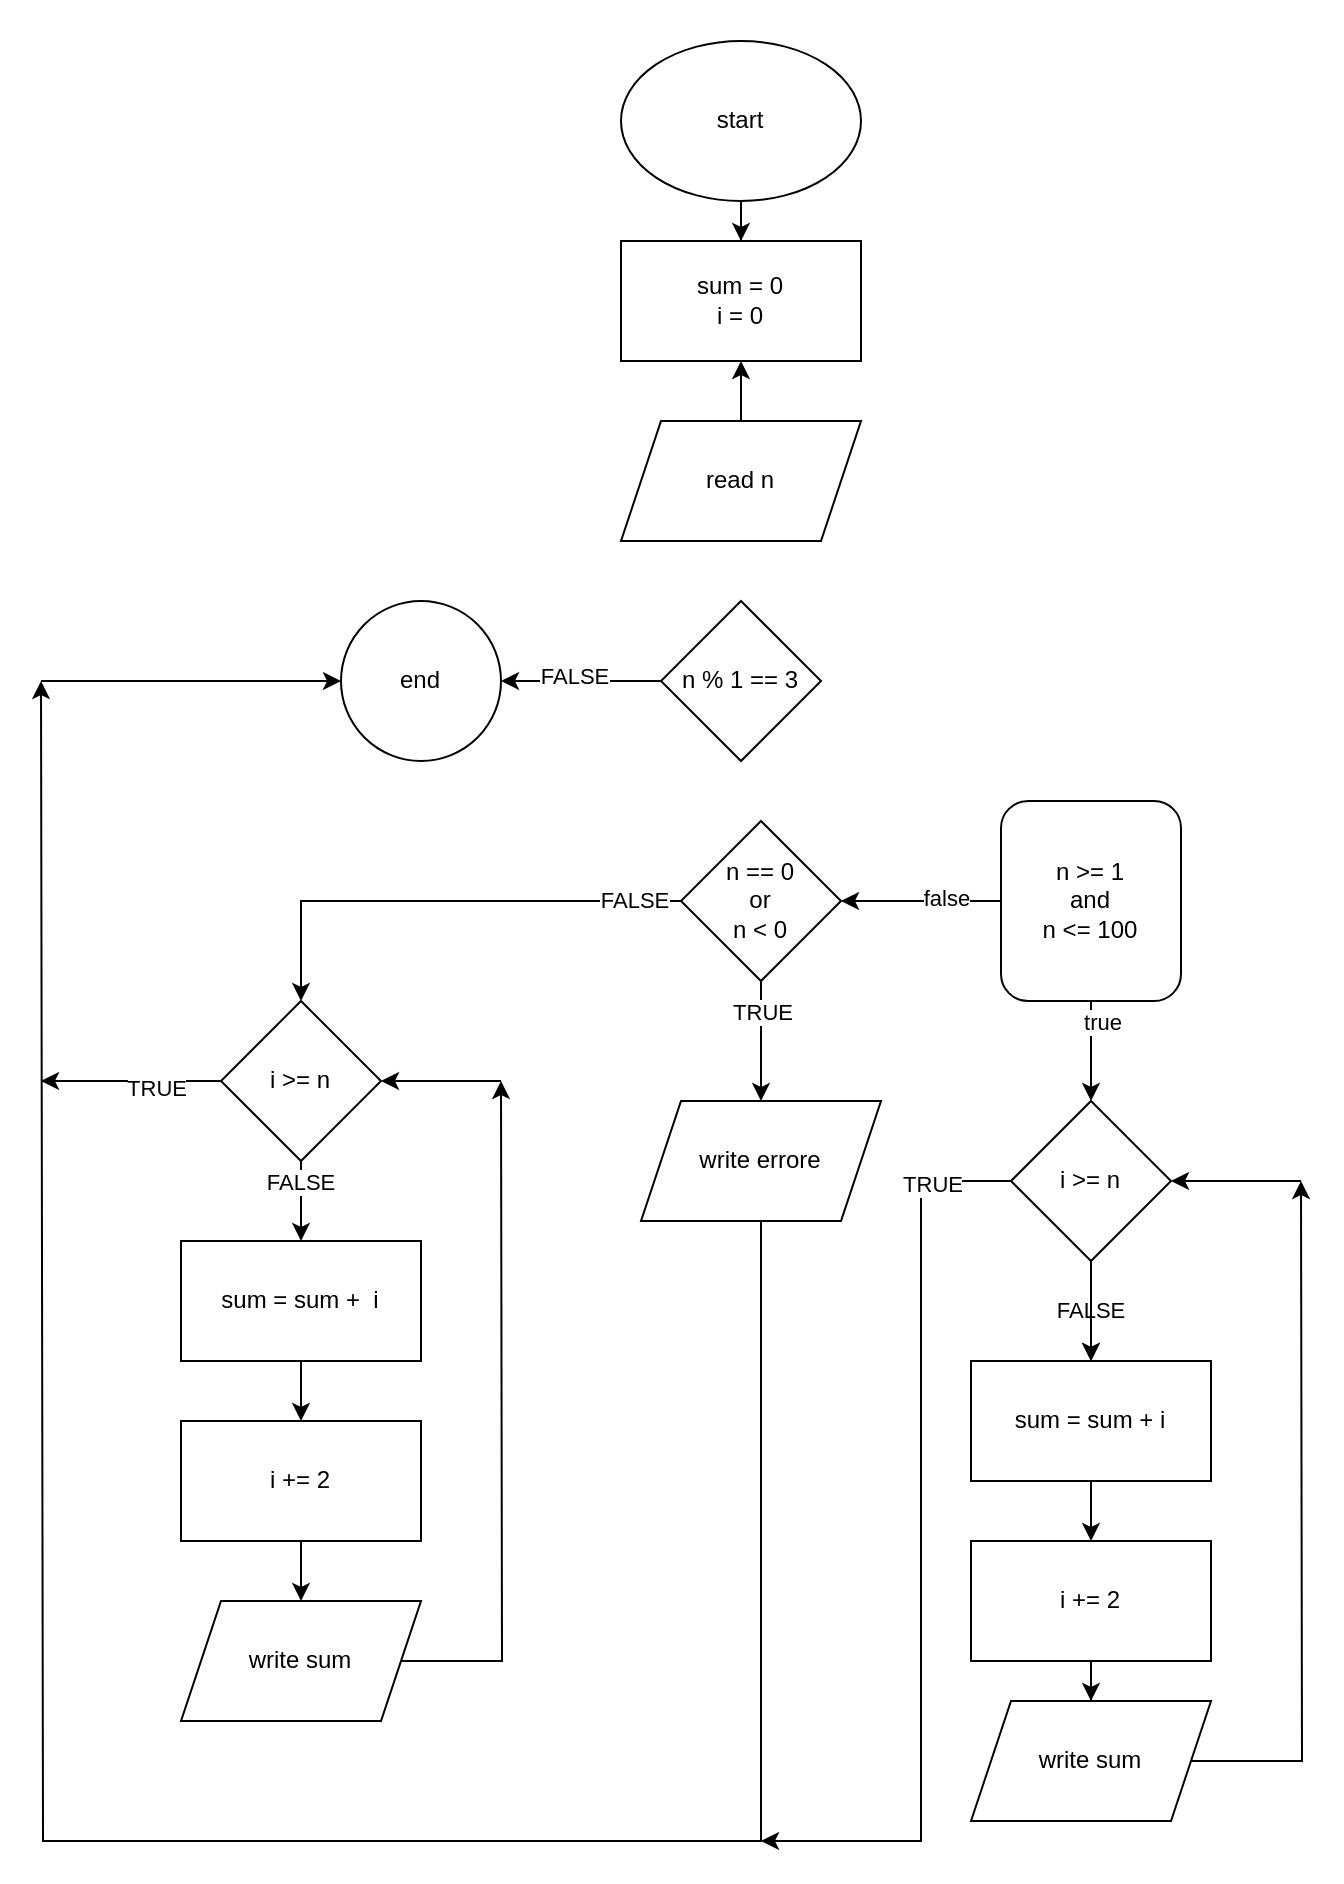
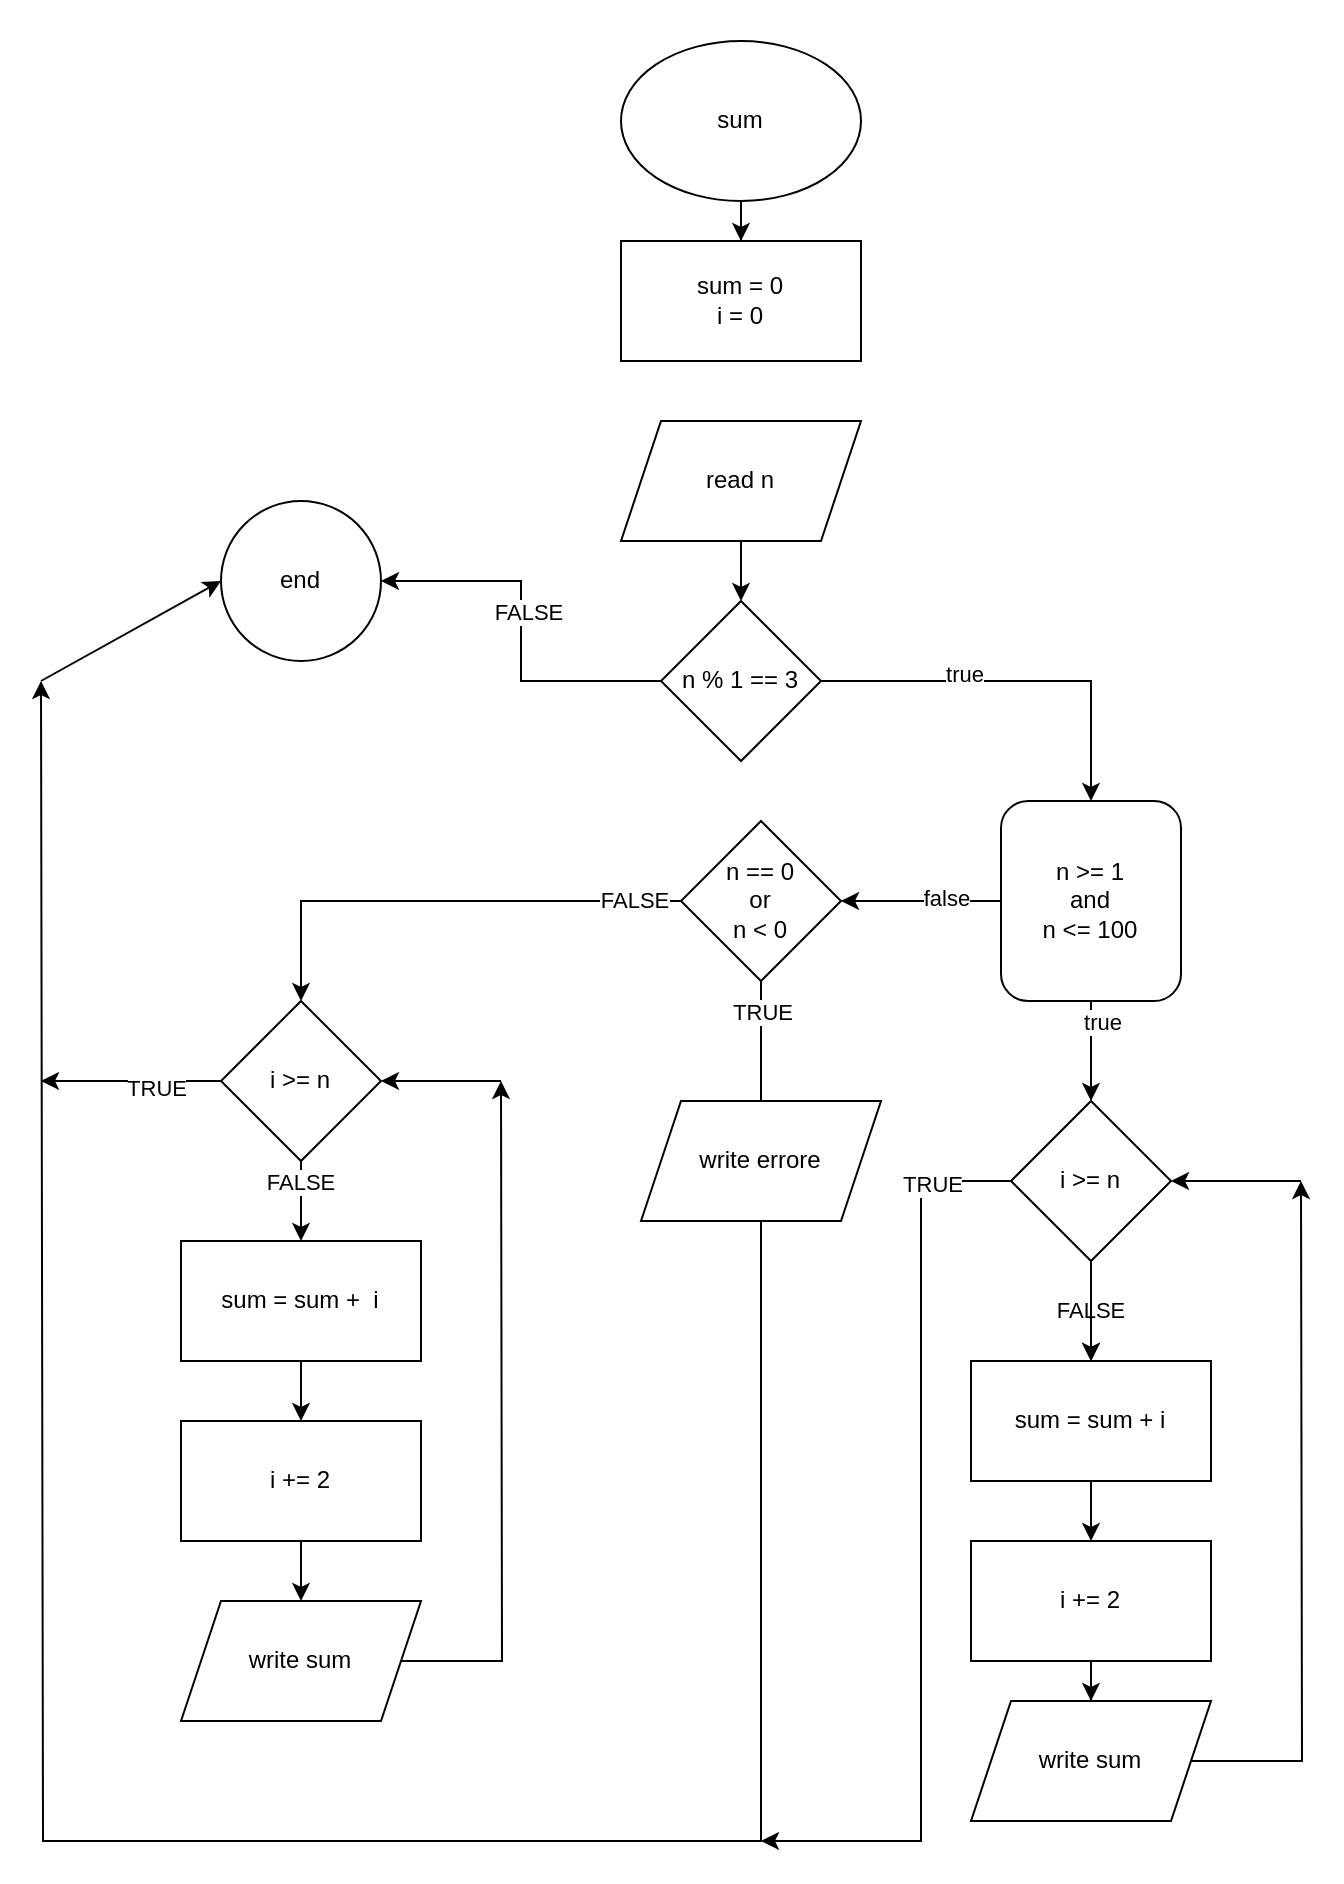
(741, 121) -> (741, 121)
(741, 384) -> (741, 578)
(421, 681) -> (301, 581)
none -> (1009, 681)
(761, 1086) -> (761, 1091)
